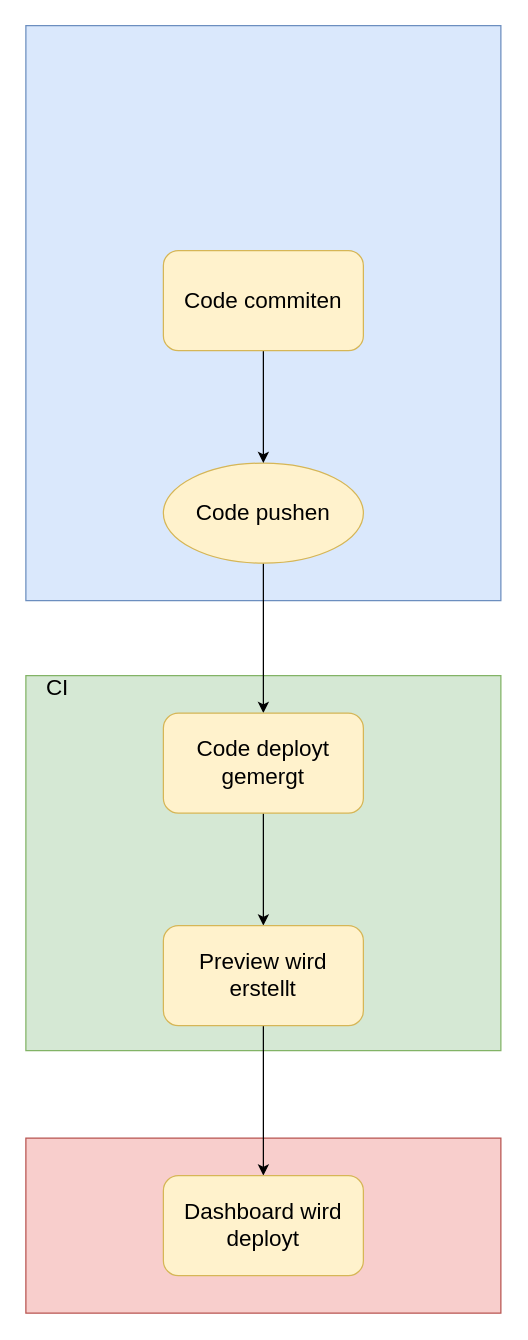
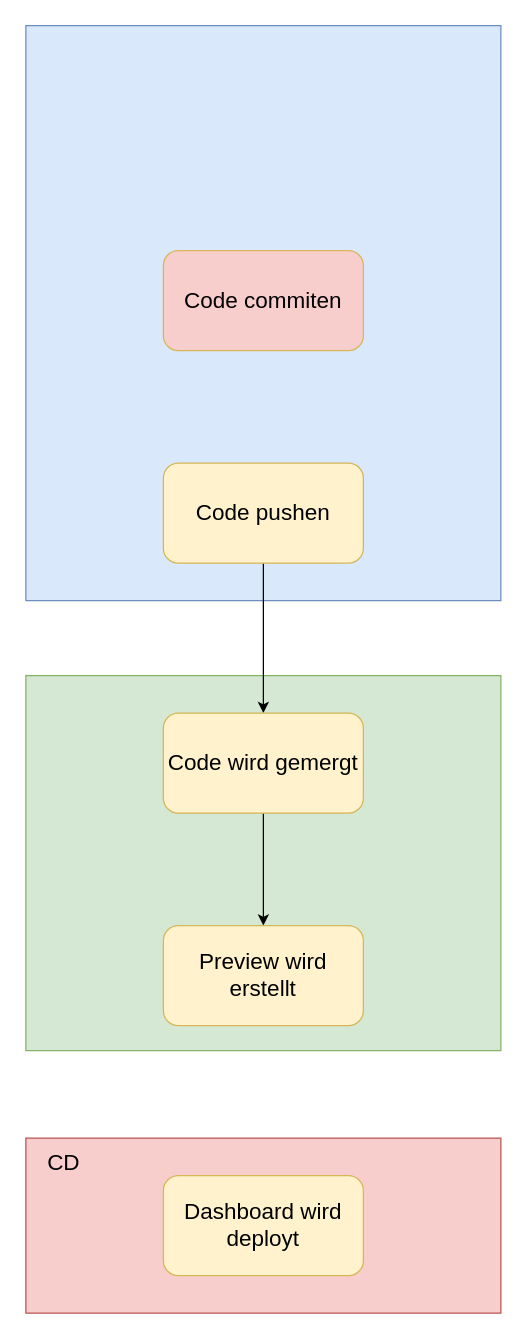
(263, 301) -> (263, 301)
(263, 403) -> none
(263, 513) -> (263, 513)
(57, 688) -> none
(263, 763) -> (263, 763)
(263, 1097) -> none
none -> (63, 1163)
